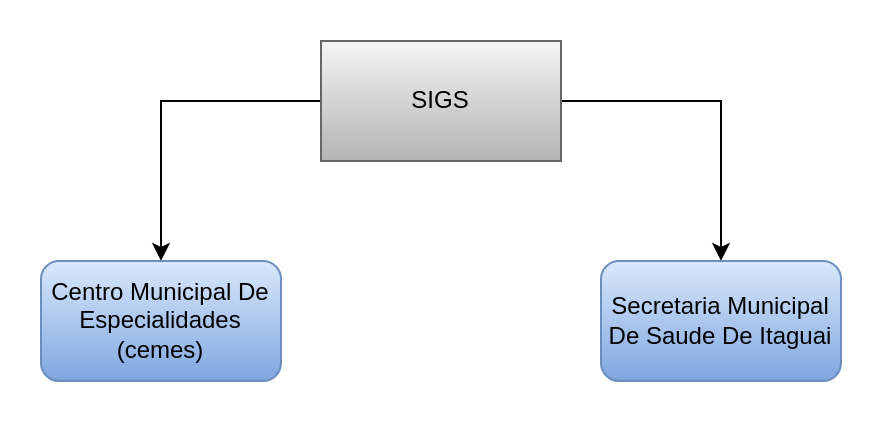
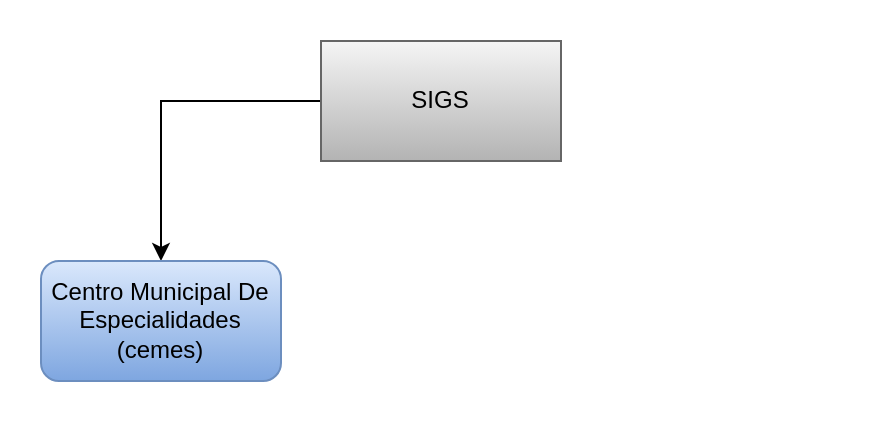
(714, 101) -> none
(721, 321) -> none
